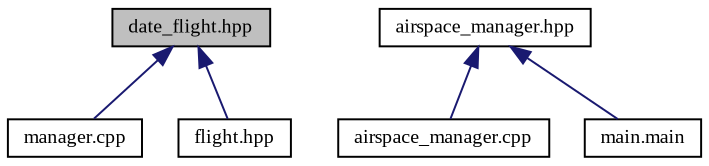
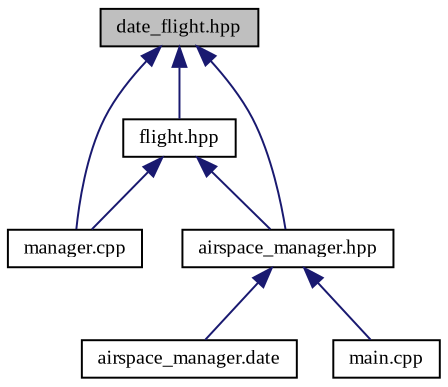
(444, 138) -> (189, 359)
(643, 138) -> (387, 359)
none -> (262, 139)
none -> (241, 200)
none -> (120, 201)
